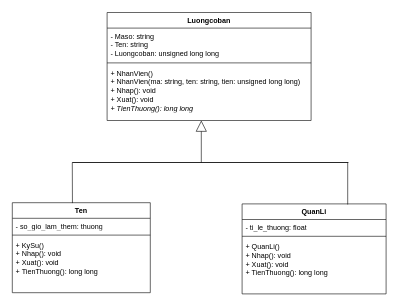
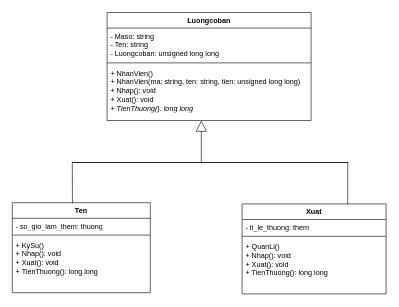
(314, 212) -> (314, 212)
(282, 228) -> (281, 228)
